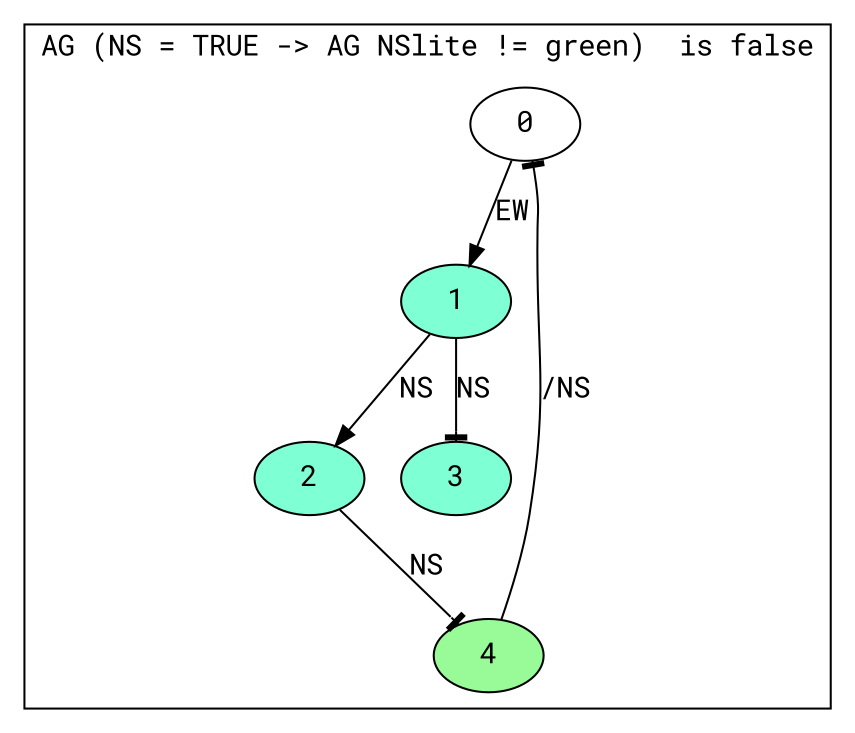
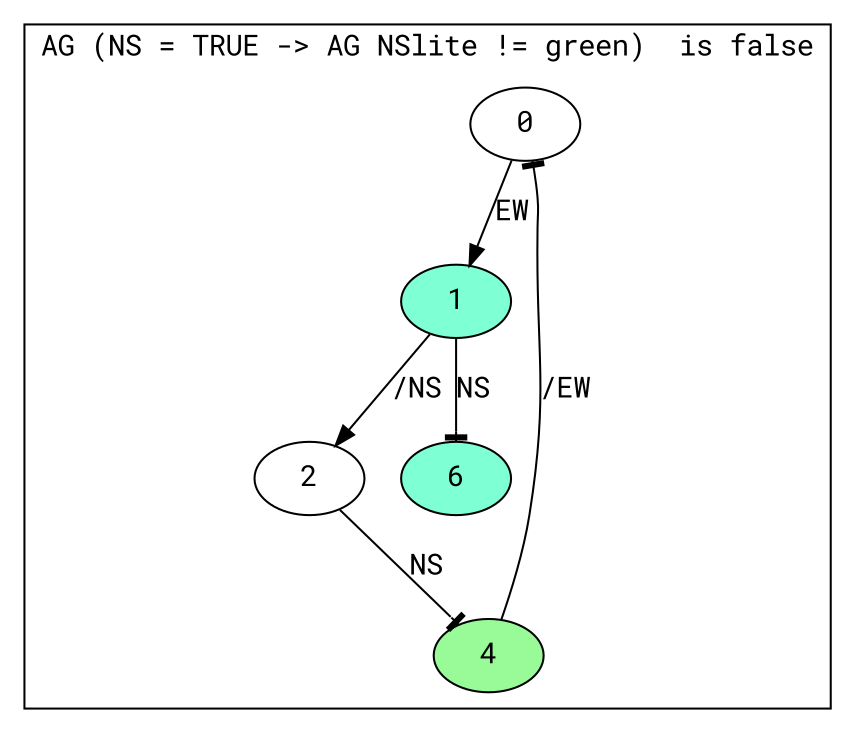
(416, 390) -> (416, 390)
(565, 390) -> (565, 390)
(309, 478) -> (309, 478)
(456, 478) -> (456, 478)
